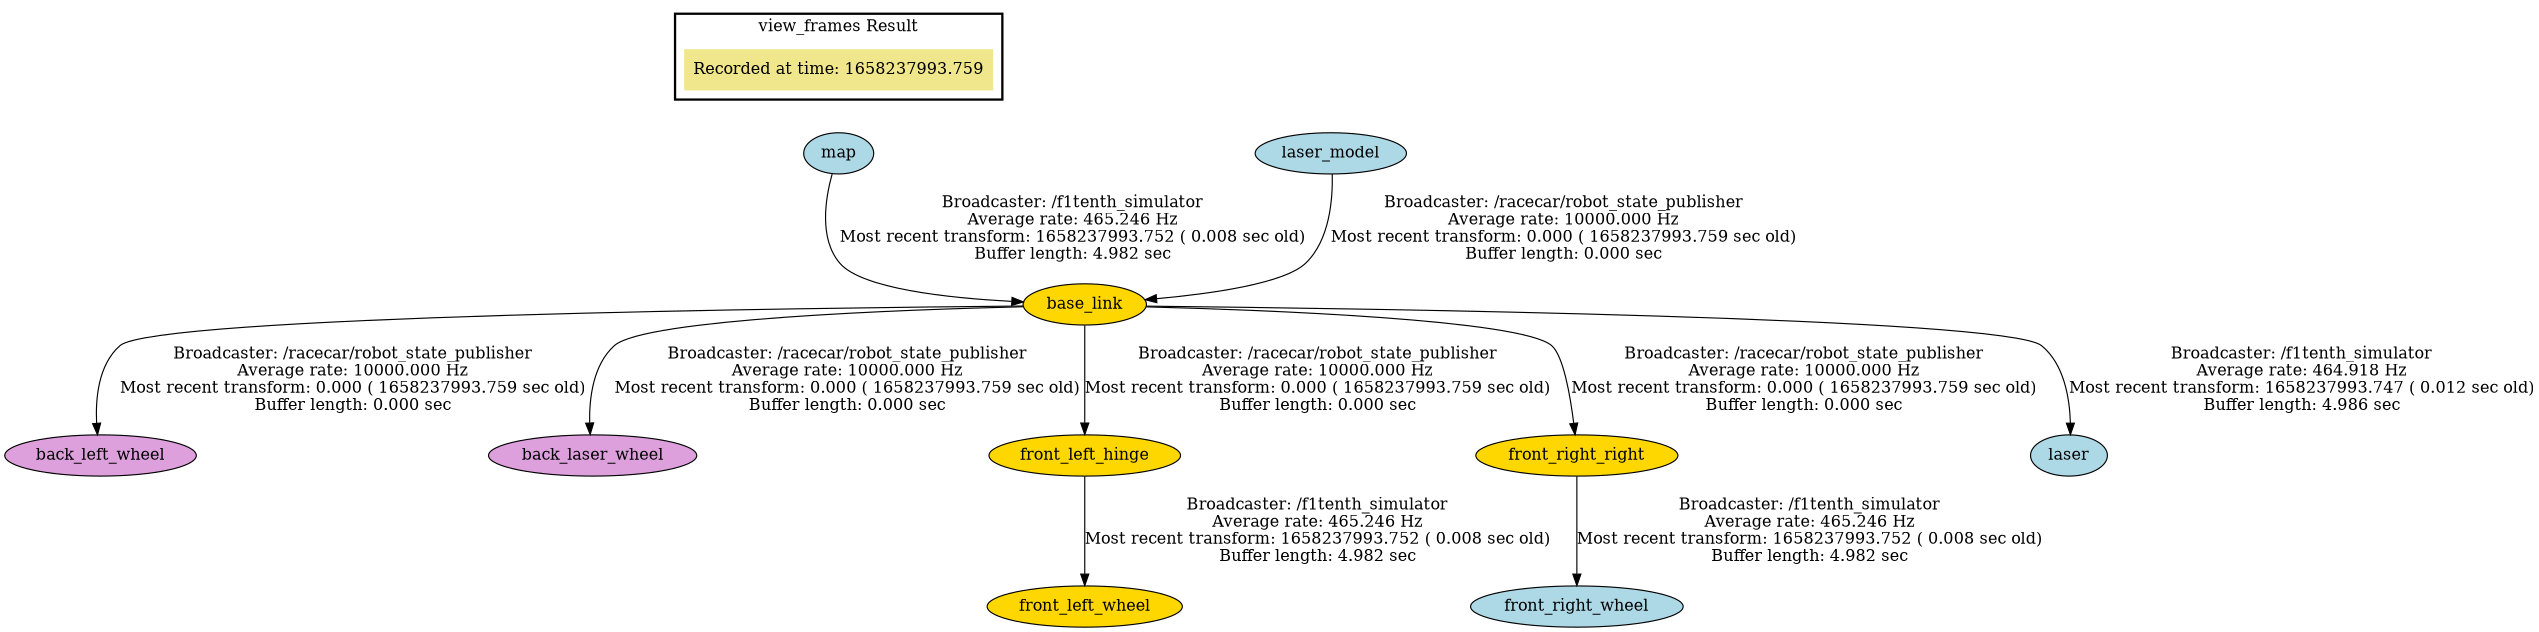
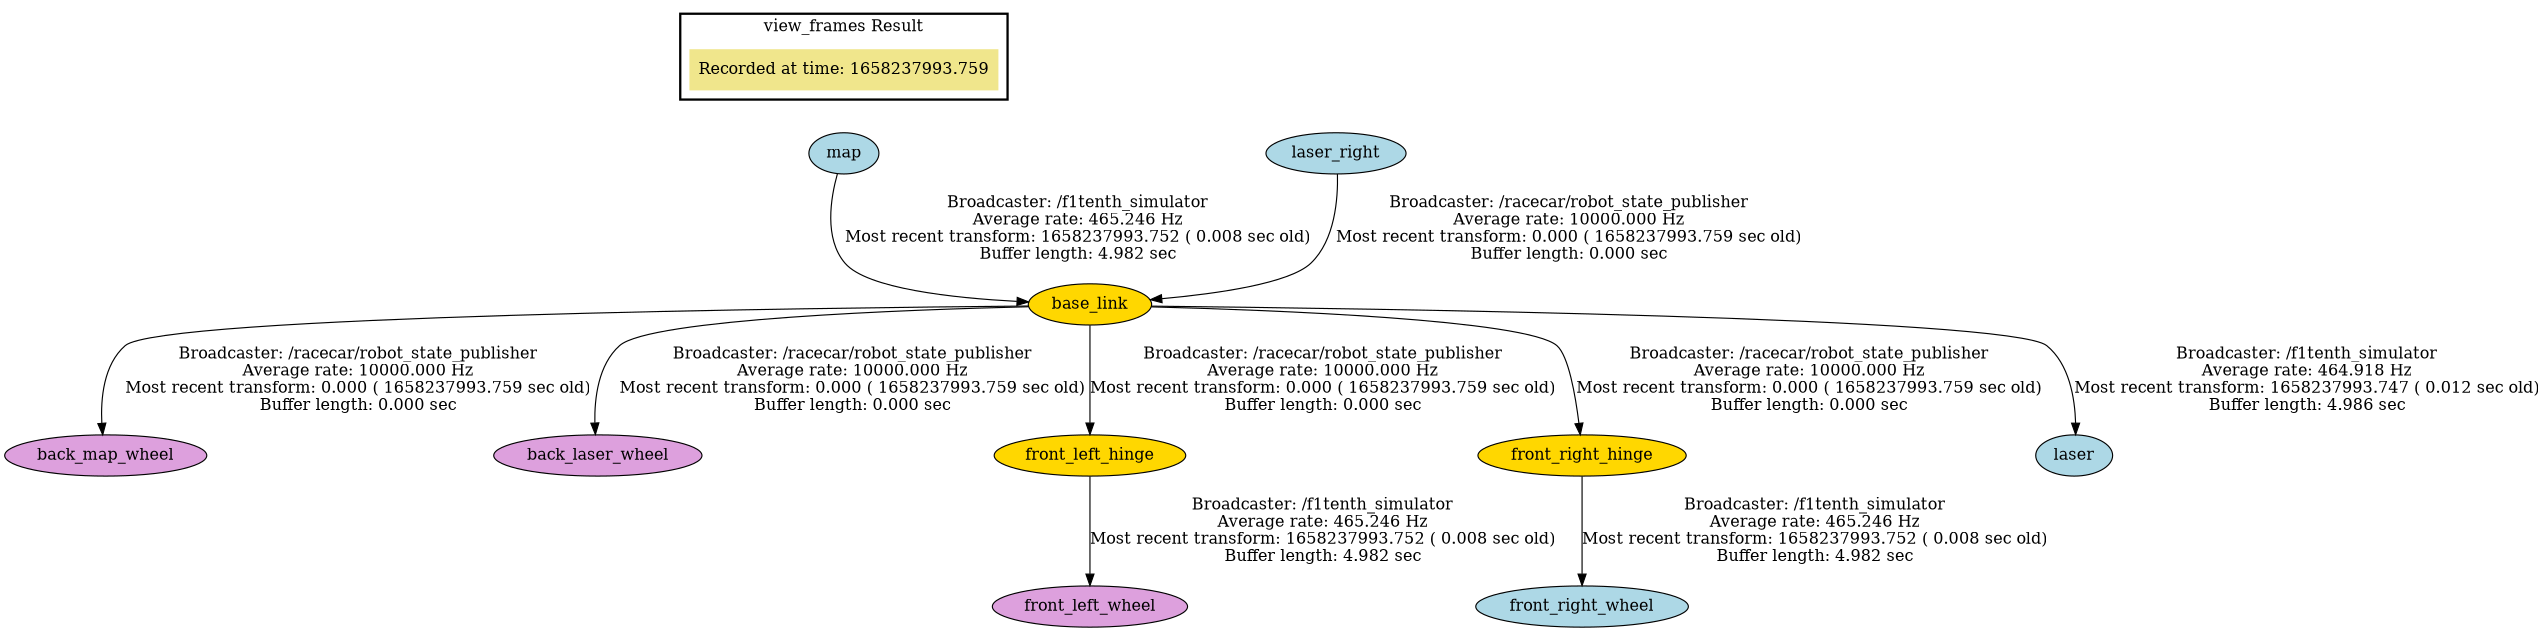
(1331, 153) -> (1336, 153)
(101, 455) -> (106, 455)
(1577, 455) -> (1582, 455)
(1085, 607) -> (1090, 607)
